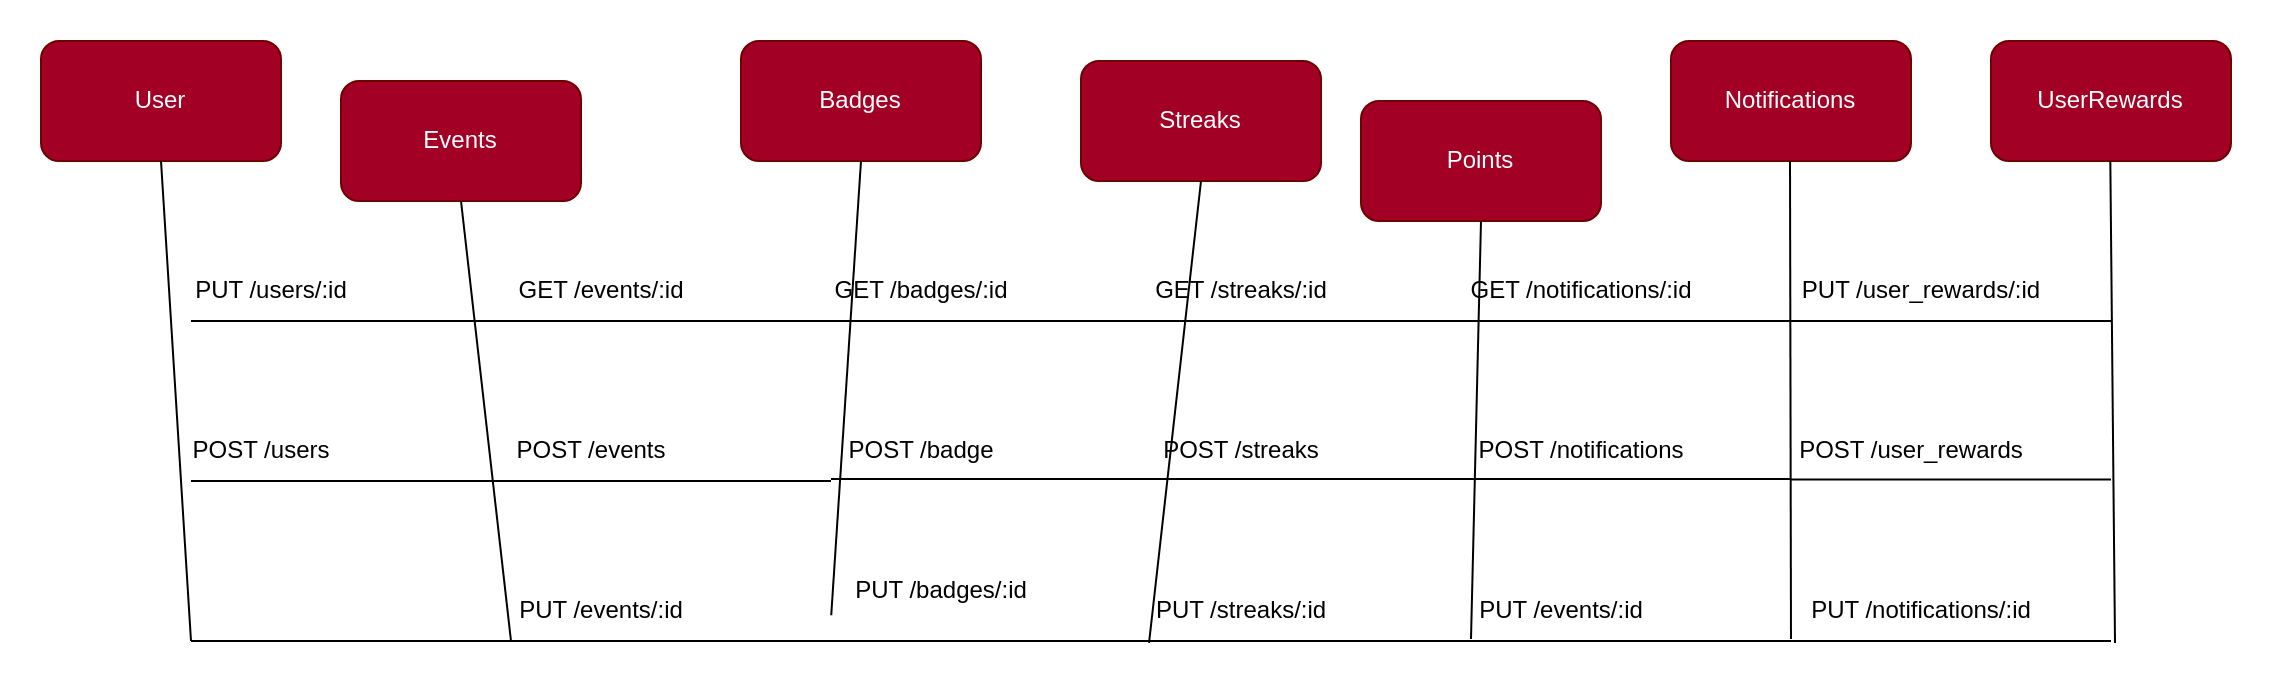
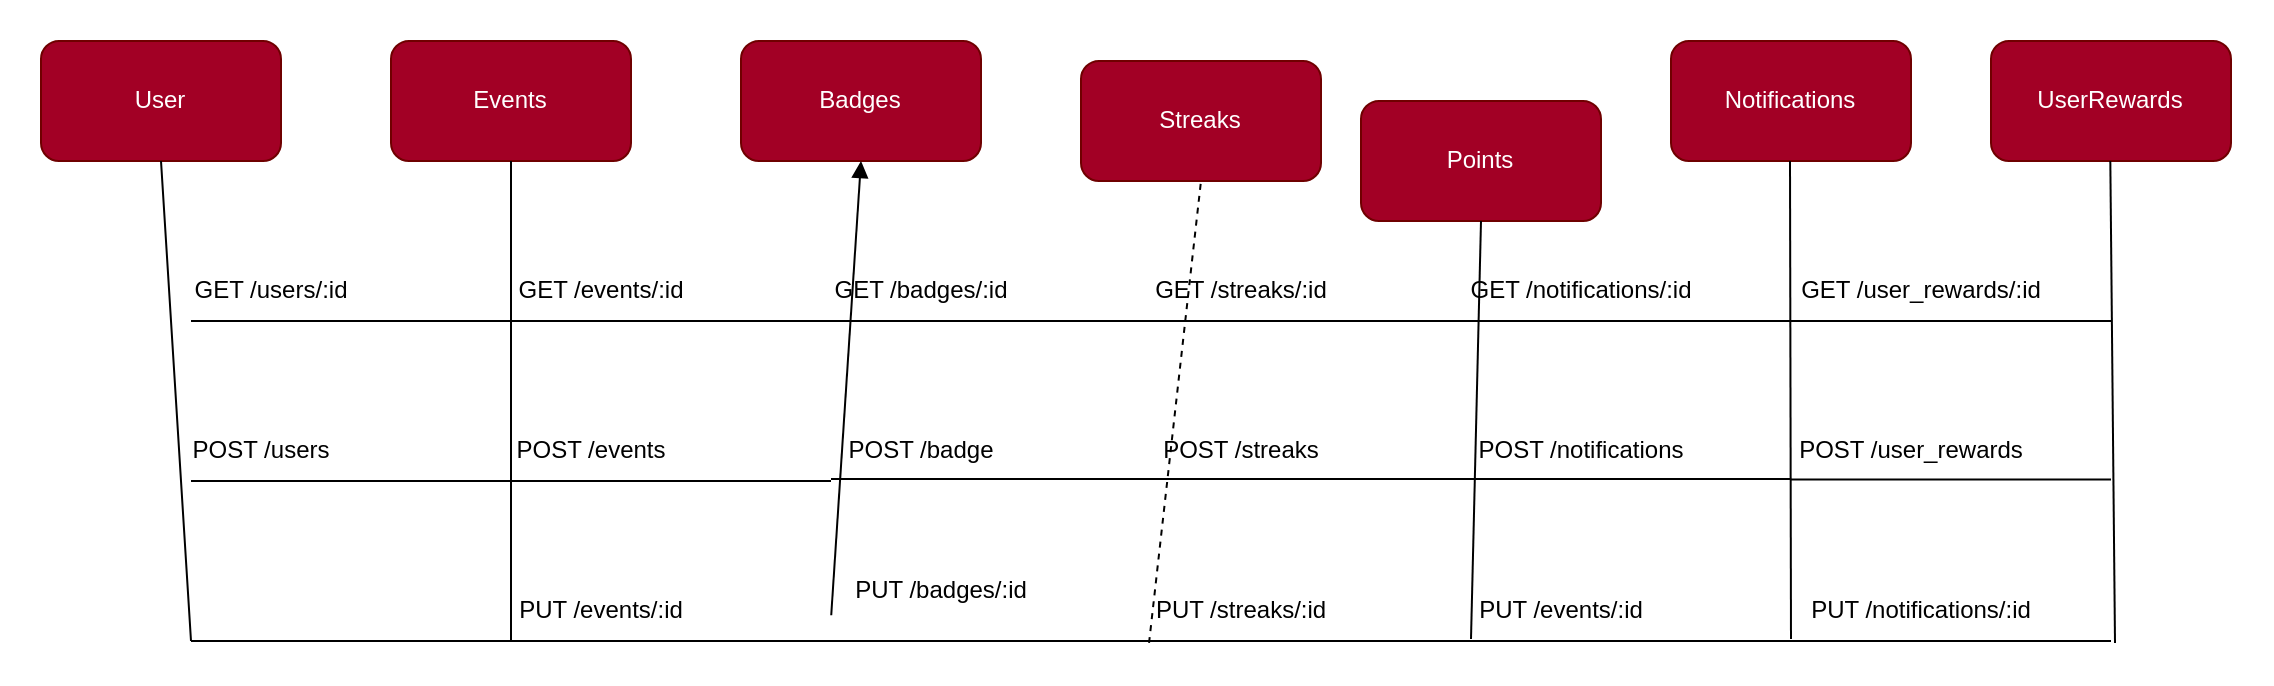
(461, 141) -> (511, 101)
(860, 171) -> (860, 178)
(272, 291) -> (272, 291)
(1922, 291) -> (1922, 291)
(1167, 483) -> (1167, 483)
